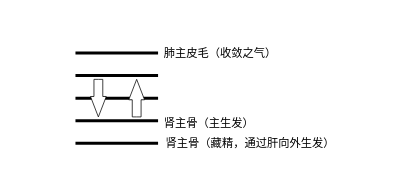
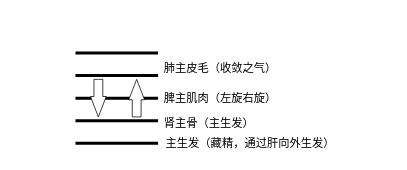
(220, 53) -> (220, 68)
none -> (220, 98)
(250, 142) -> (250, 142)
